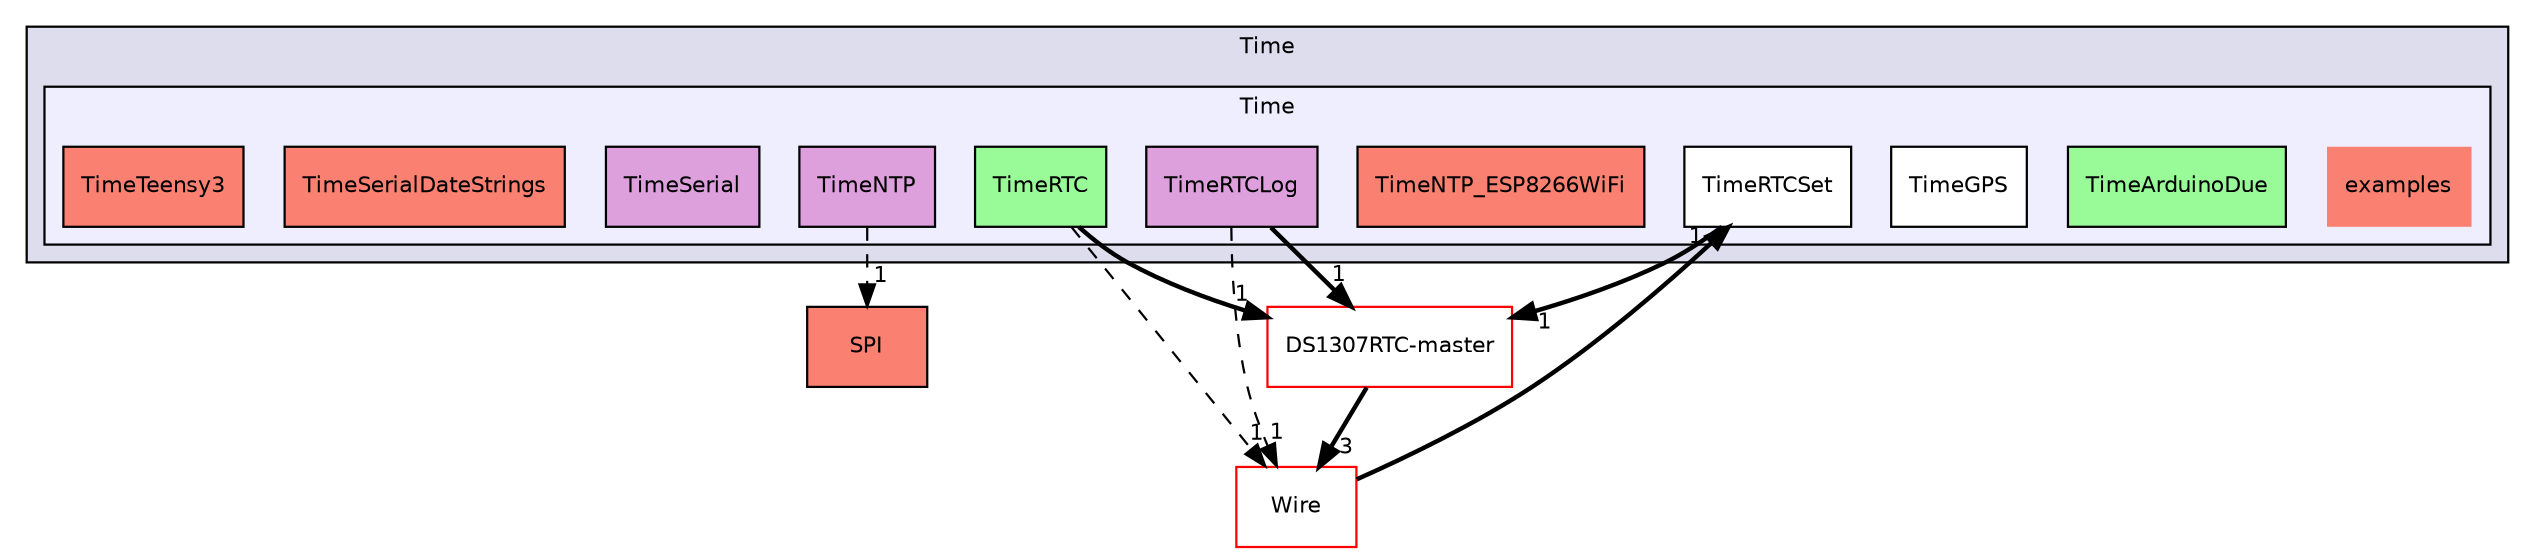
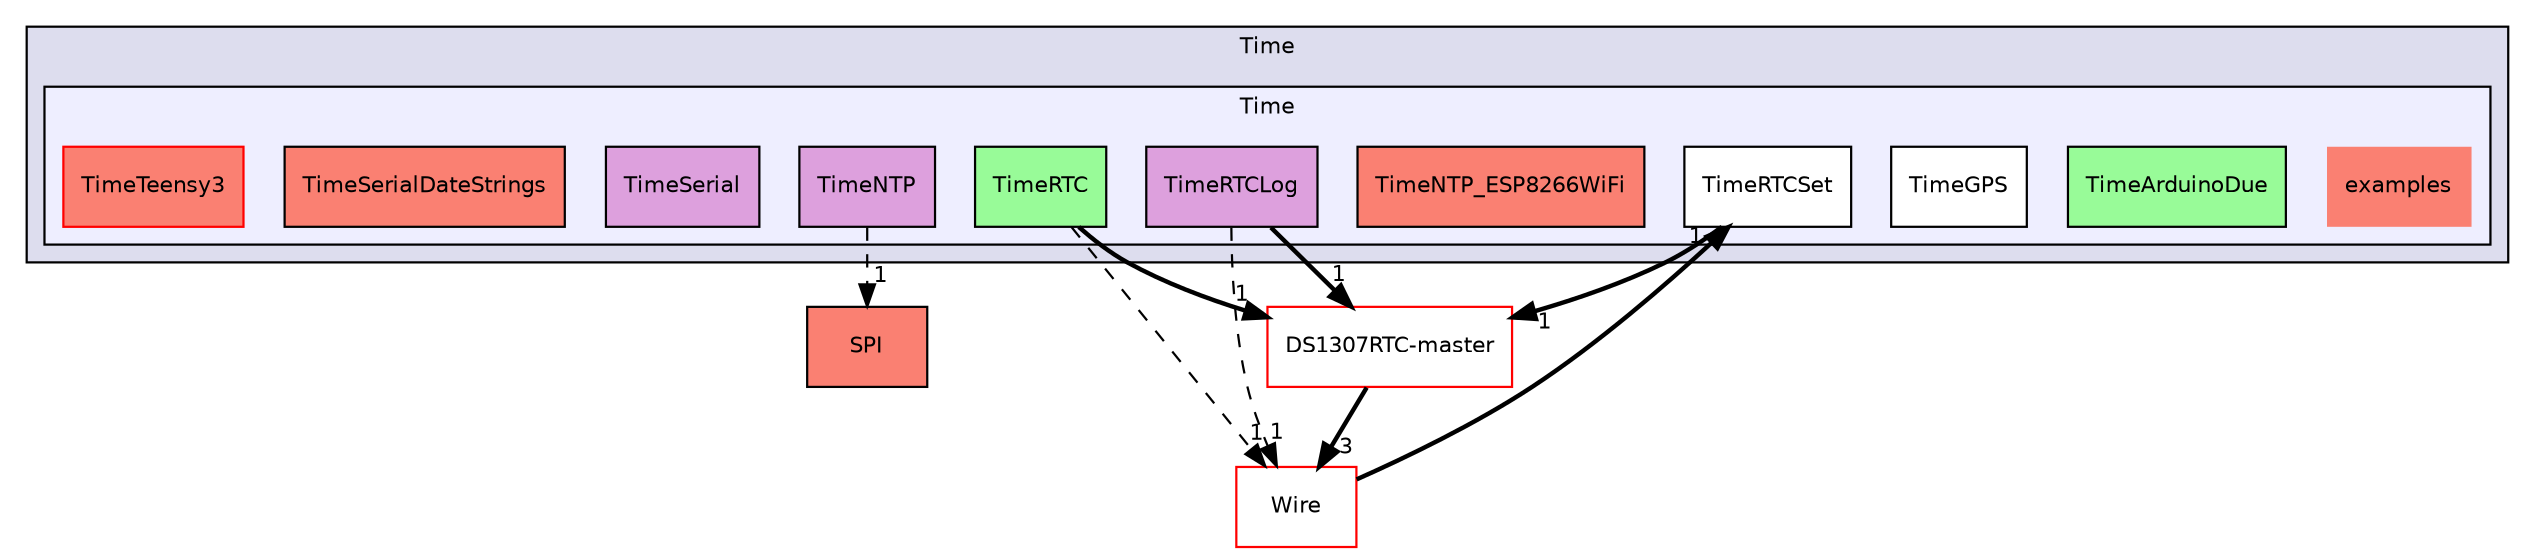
(153, 187) -> (153, 187)
